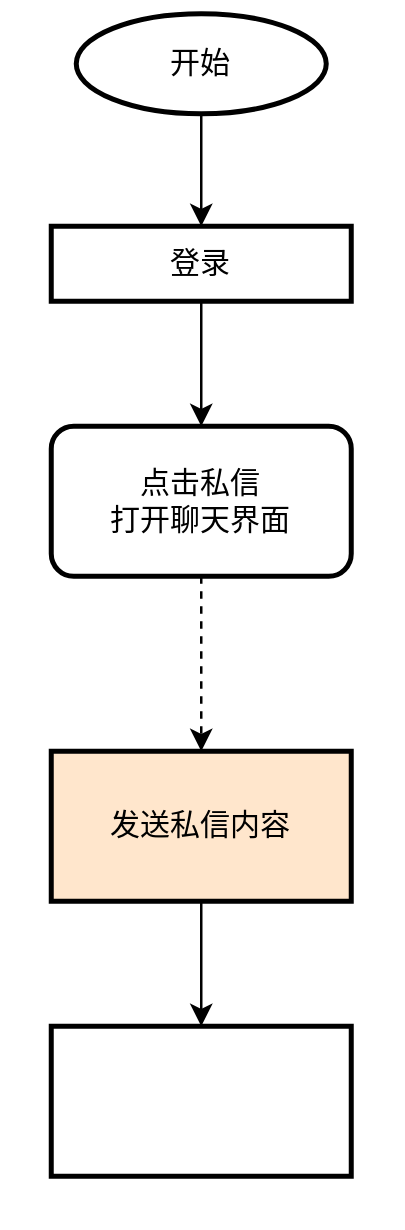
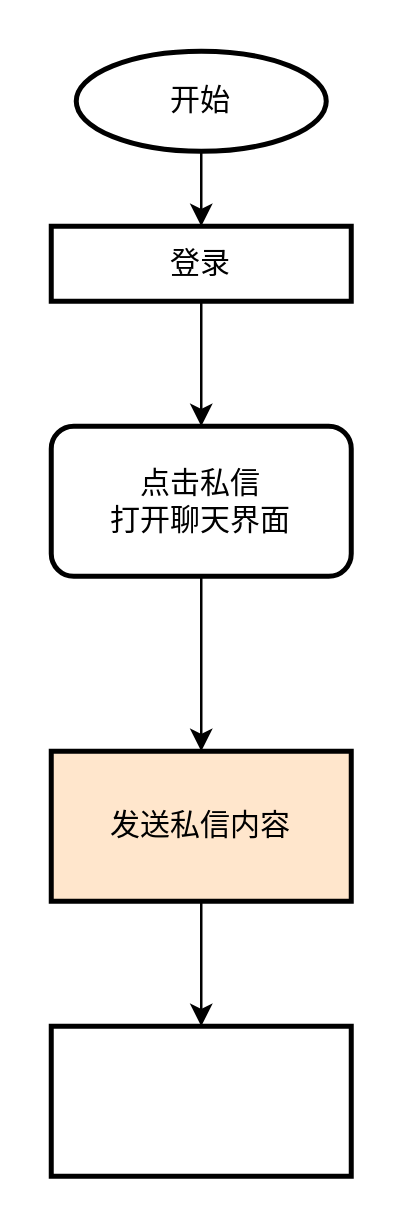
(201, 64) -> (201, 101)
(201, 652) -> (201, 652)
